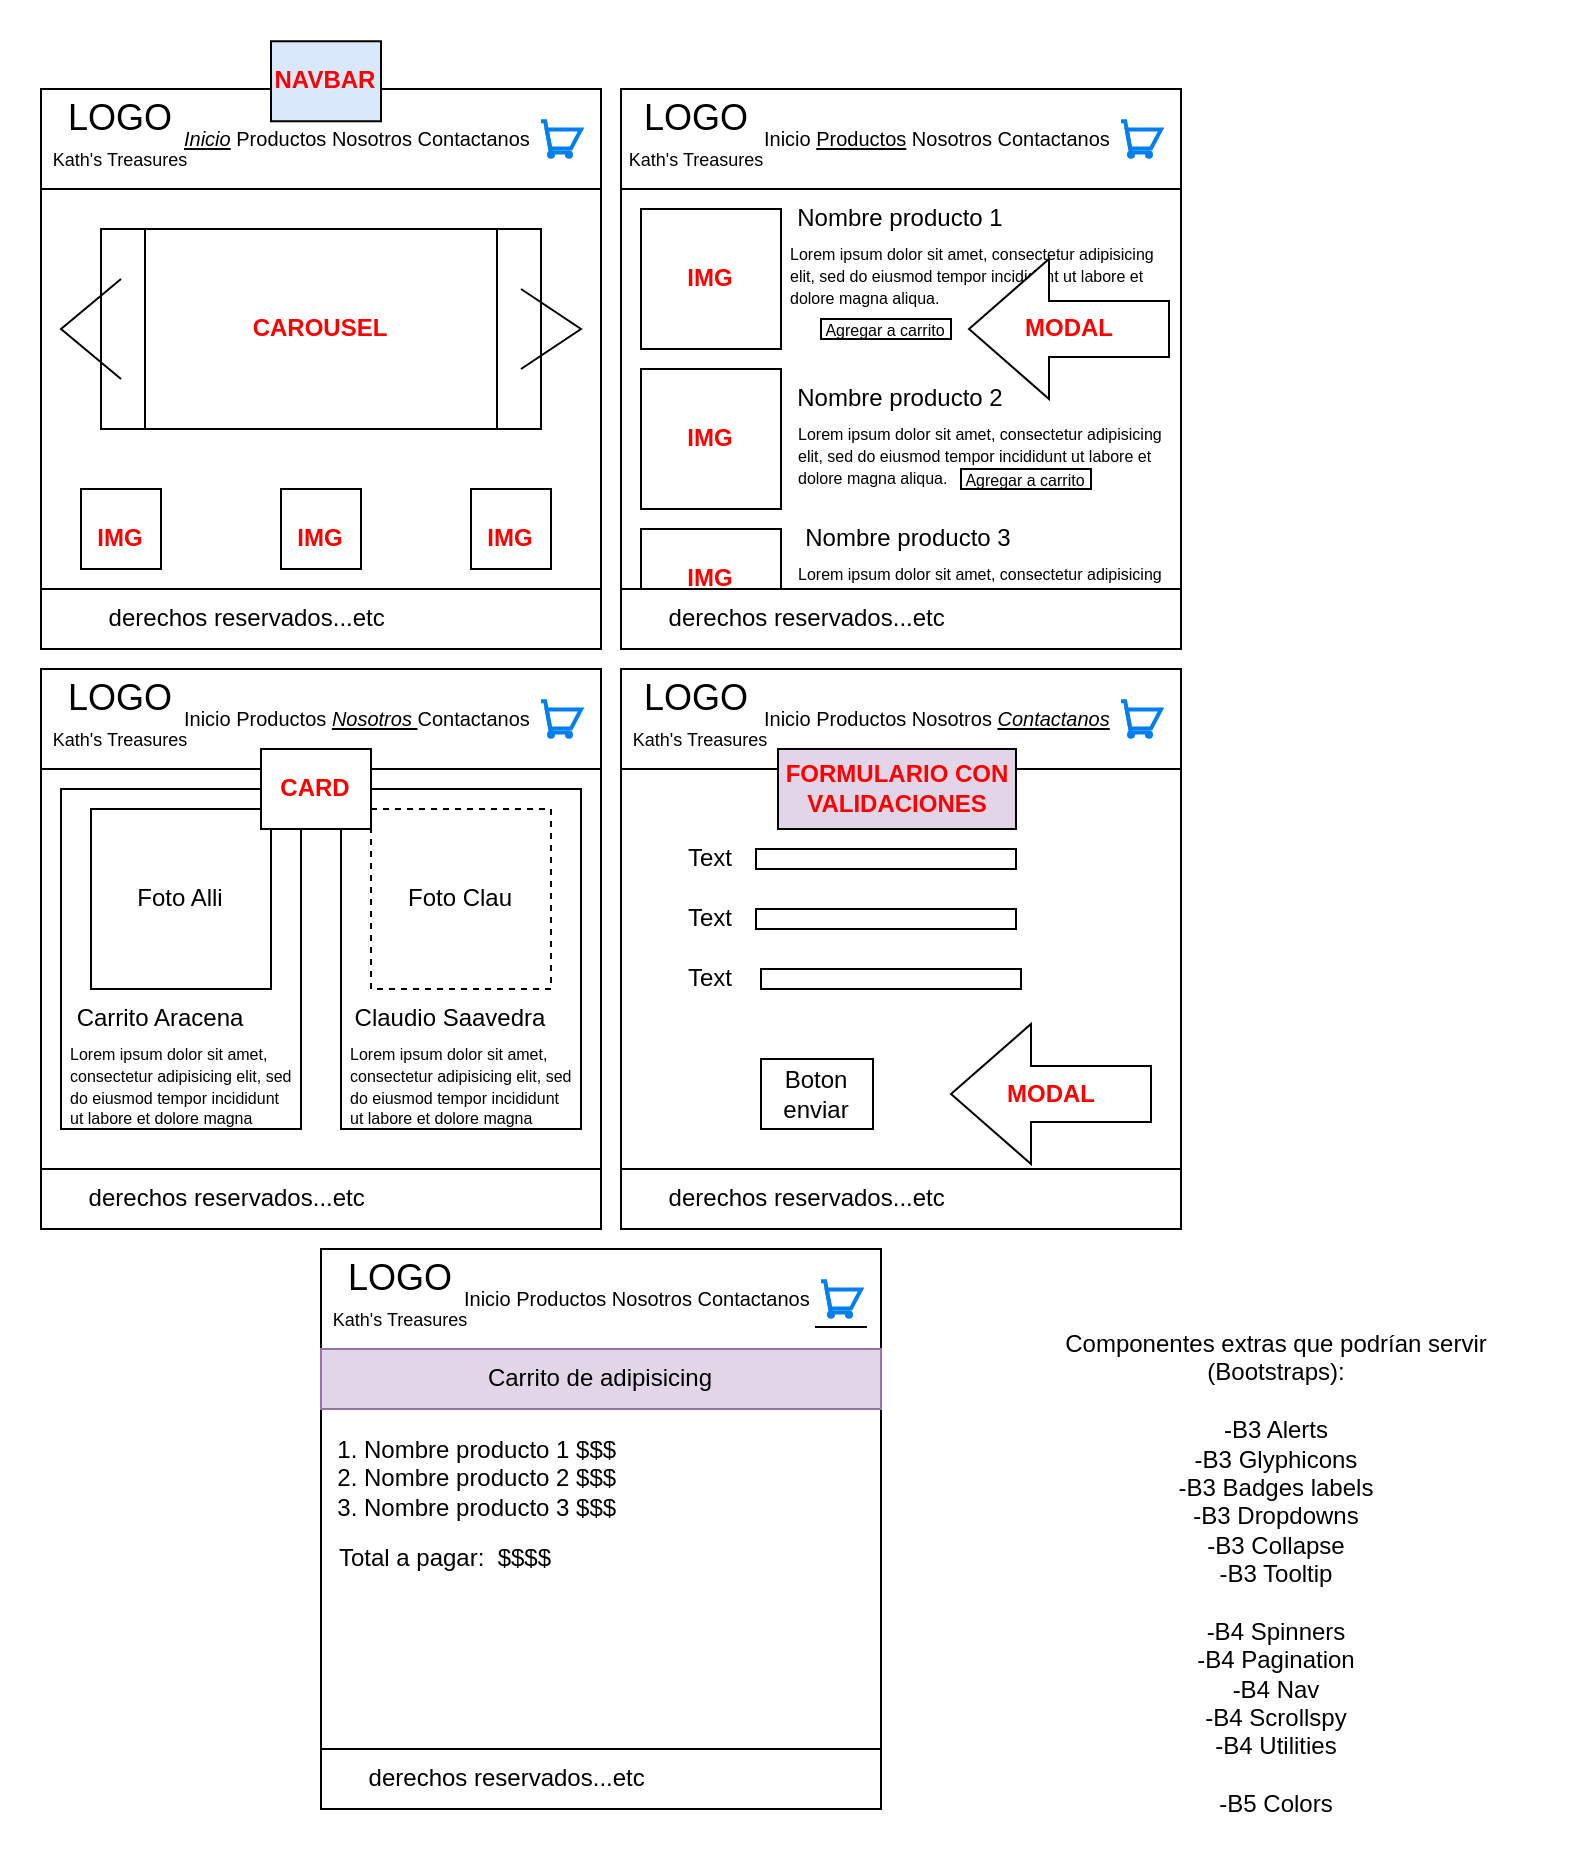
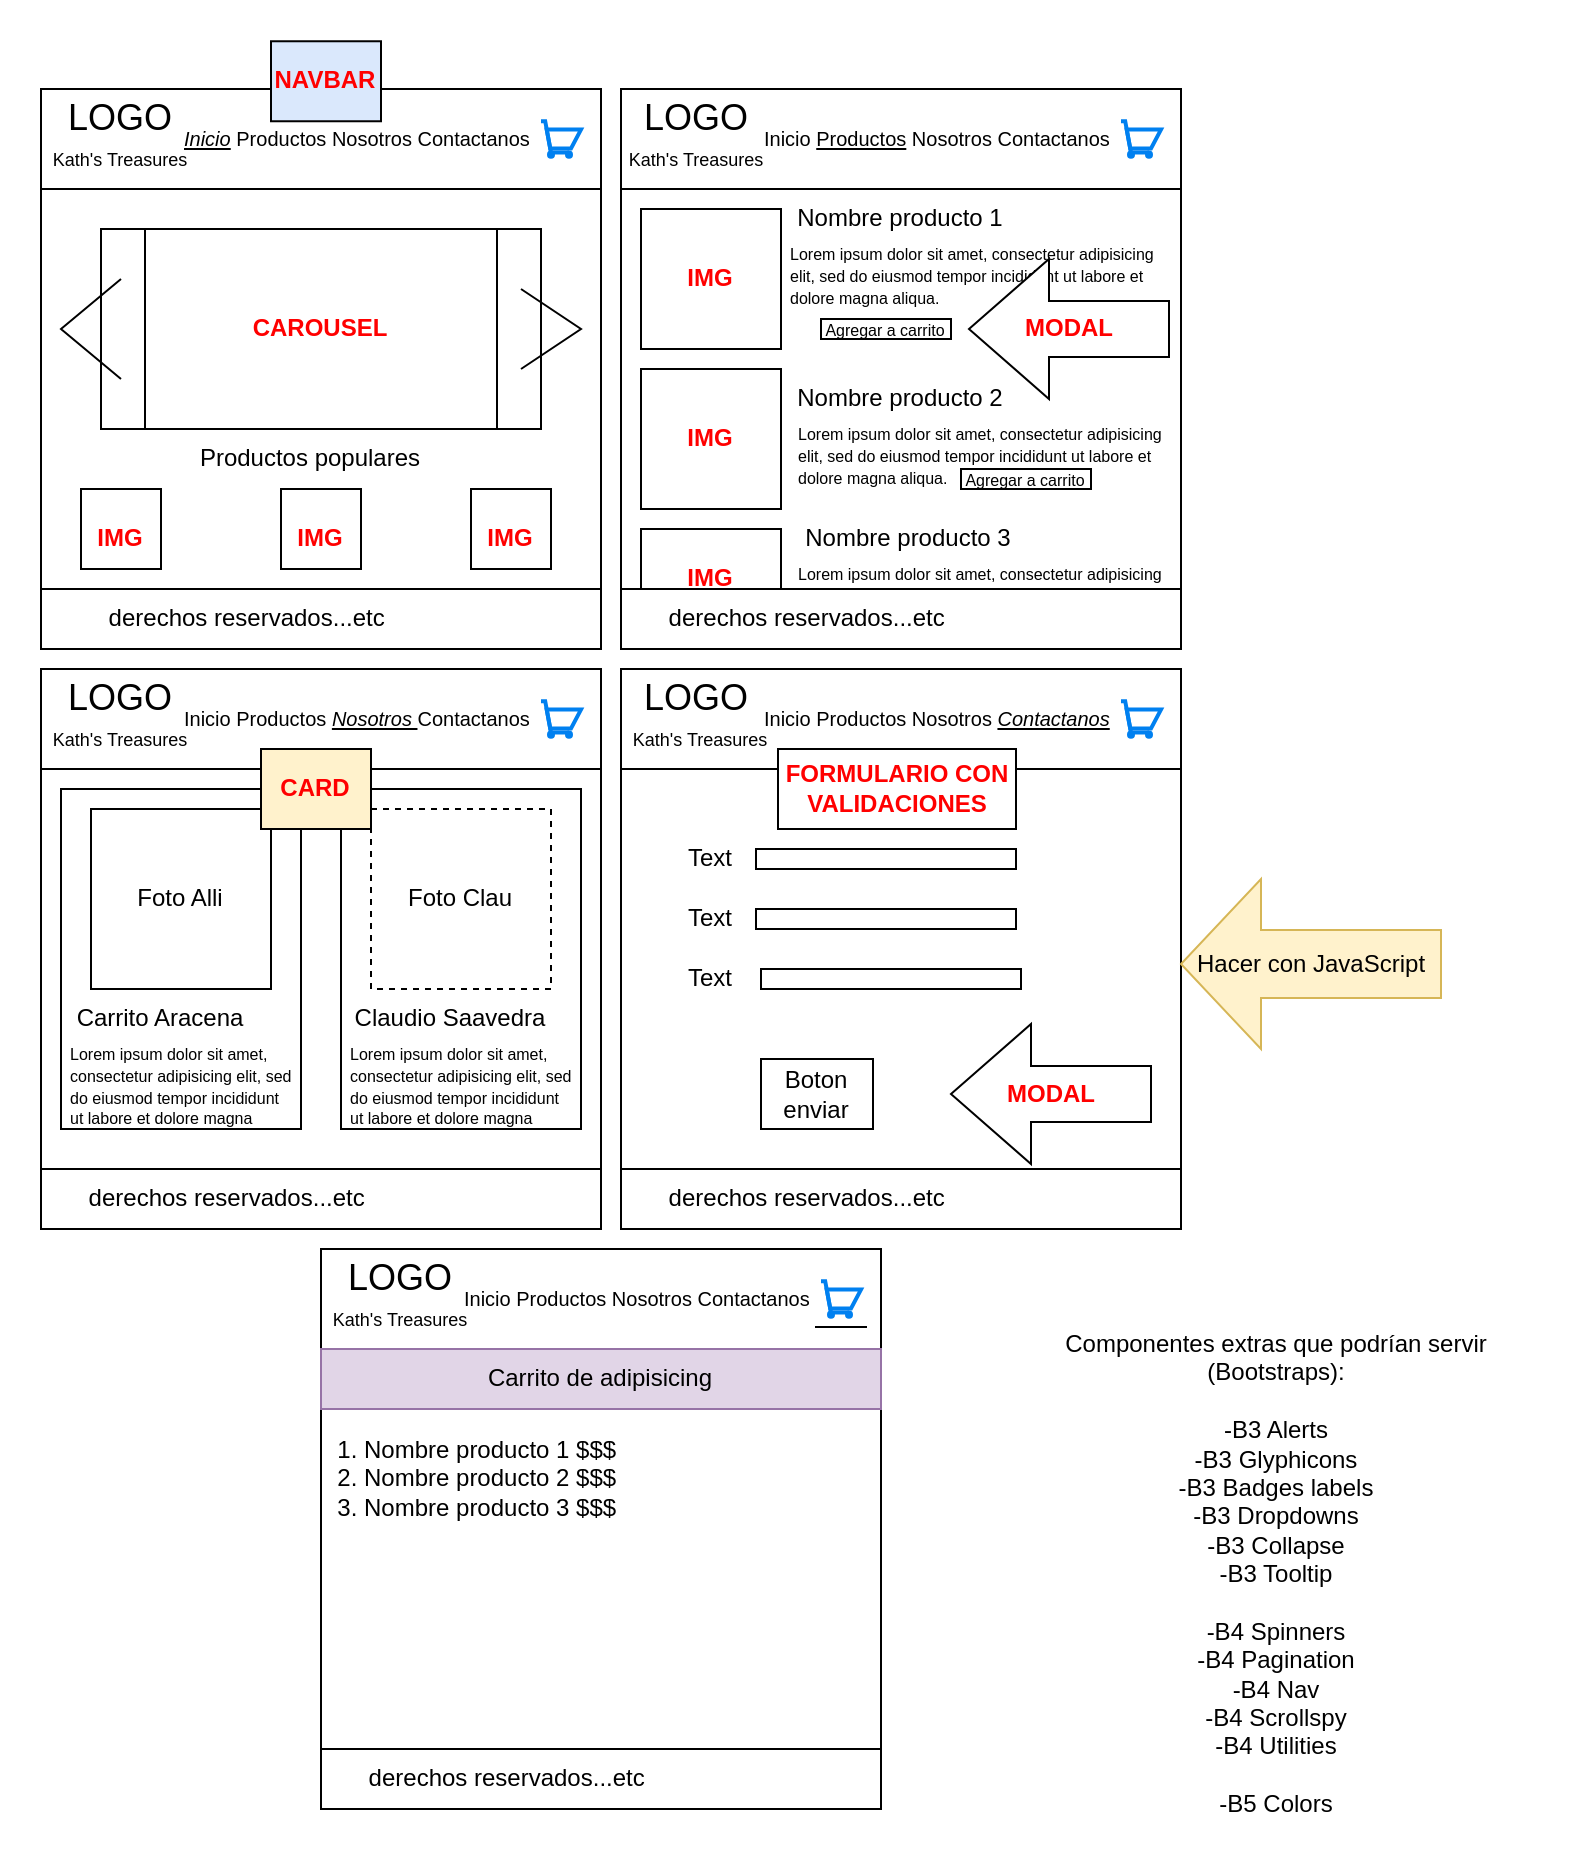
none -> (311, 459)
(316, 789) -> (316, 789)
(897, 789) -> (897, 789)
none -> (1311, 964)
(446, 1559) -> none
